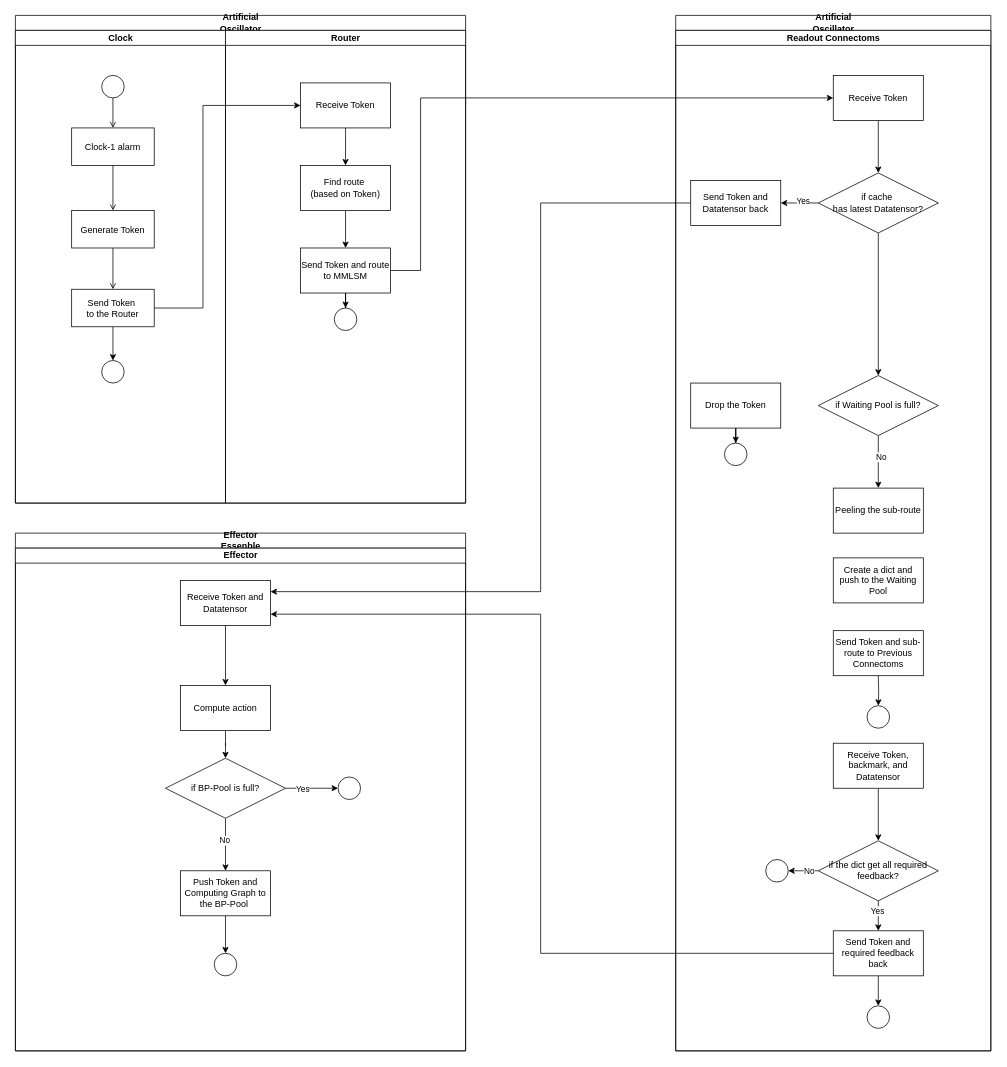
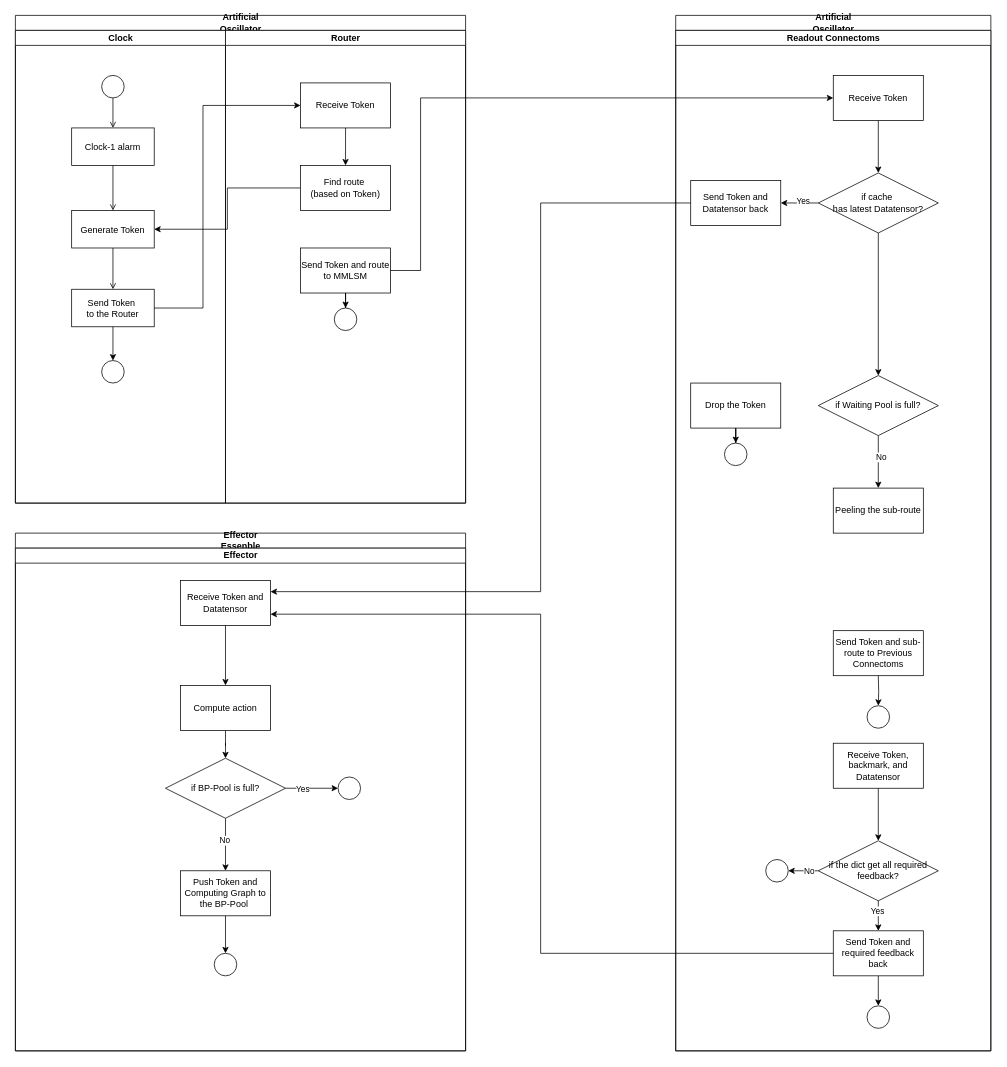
(345, 227) -> (215, 229)
(878, 580) -> none
